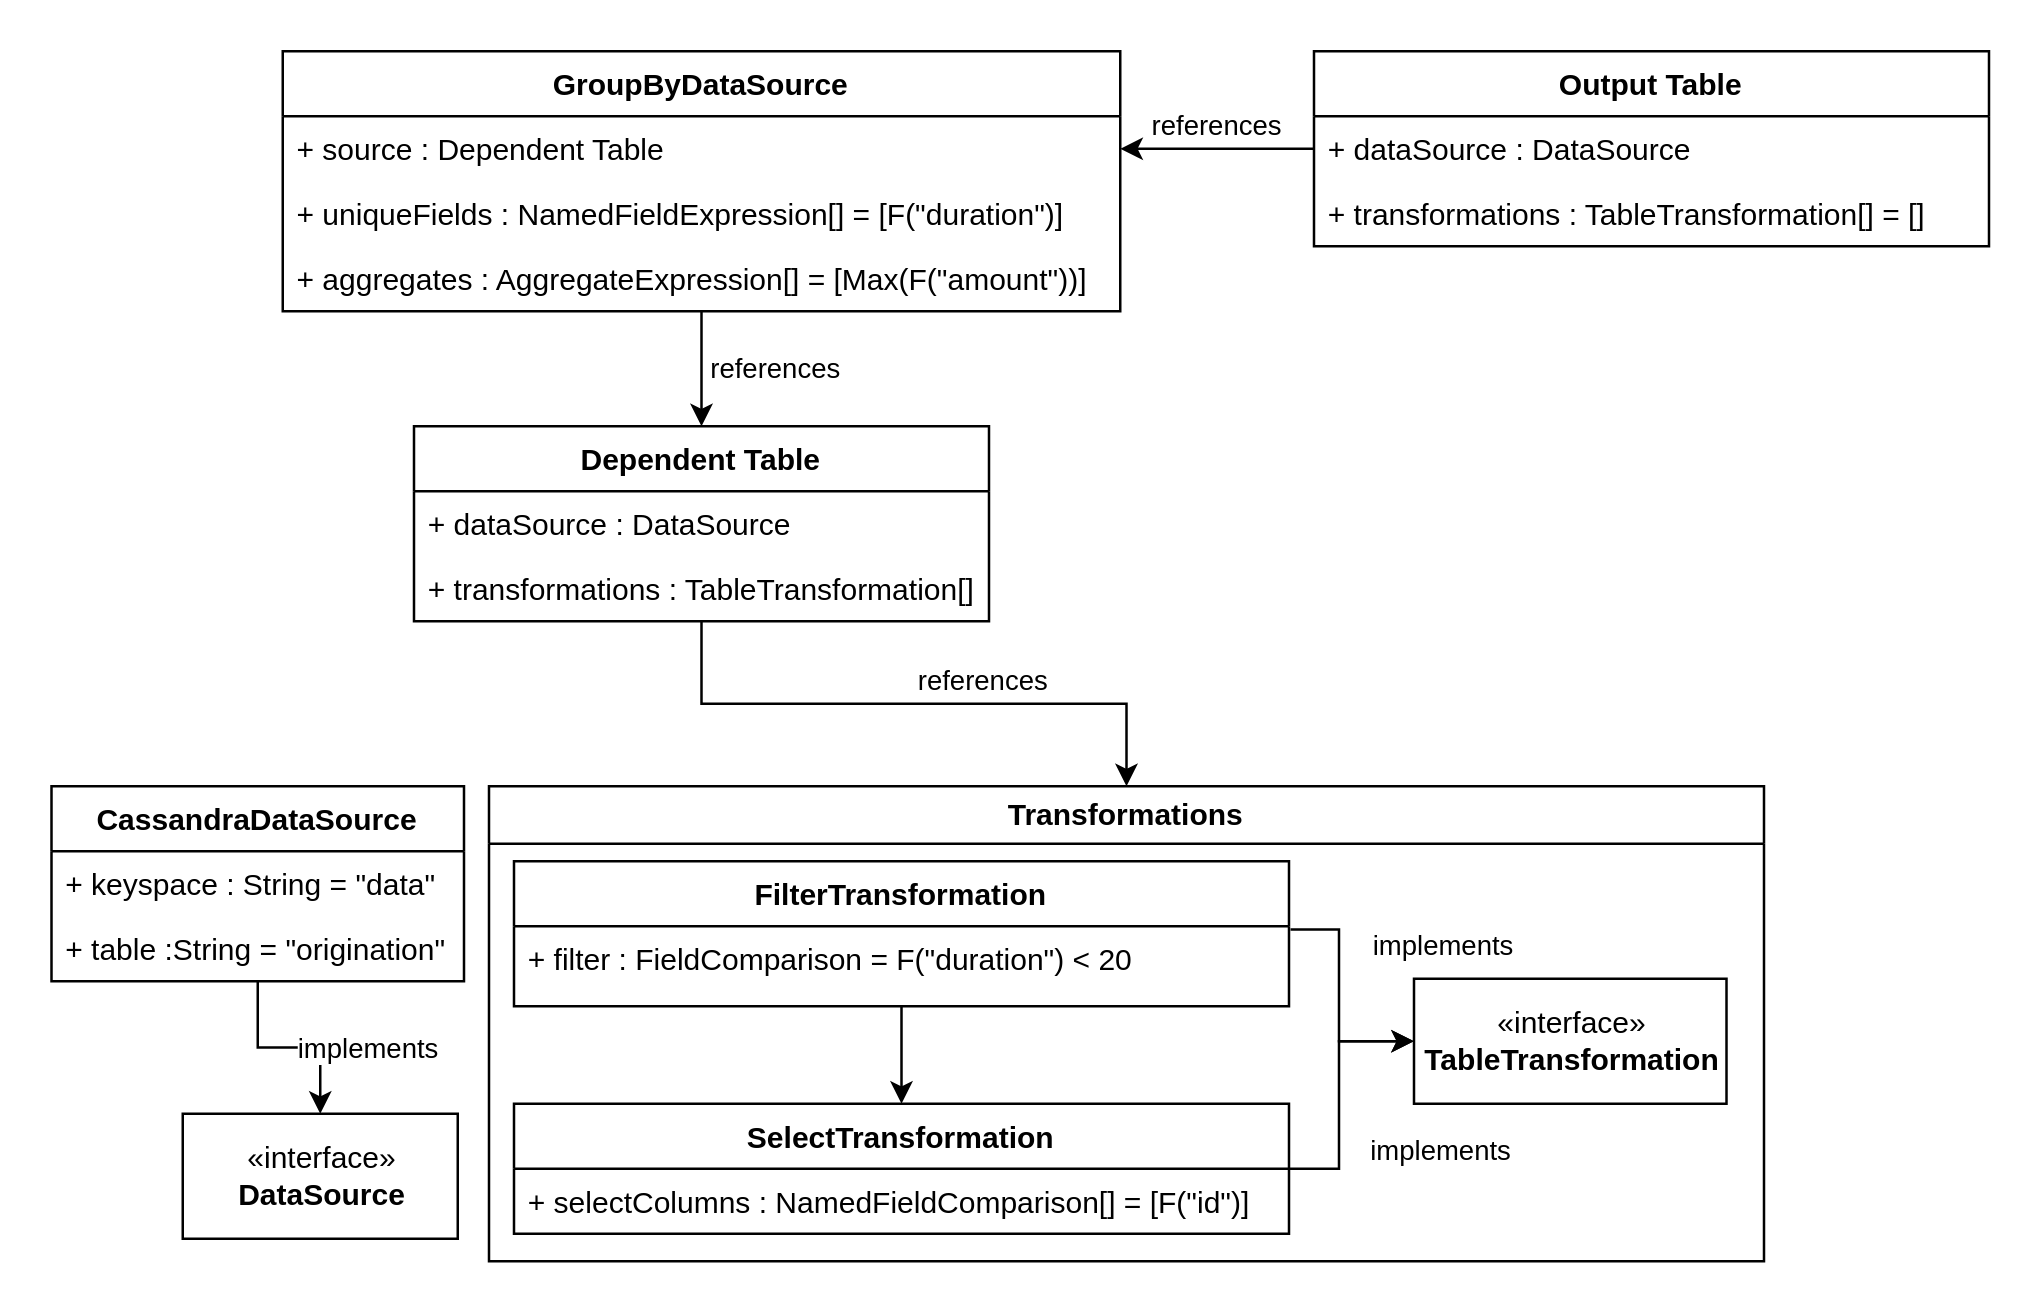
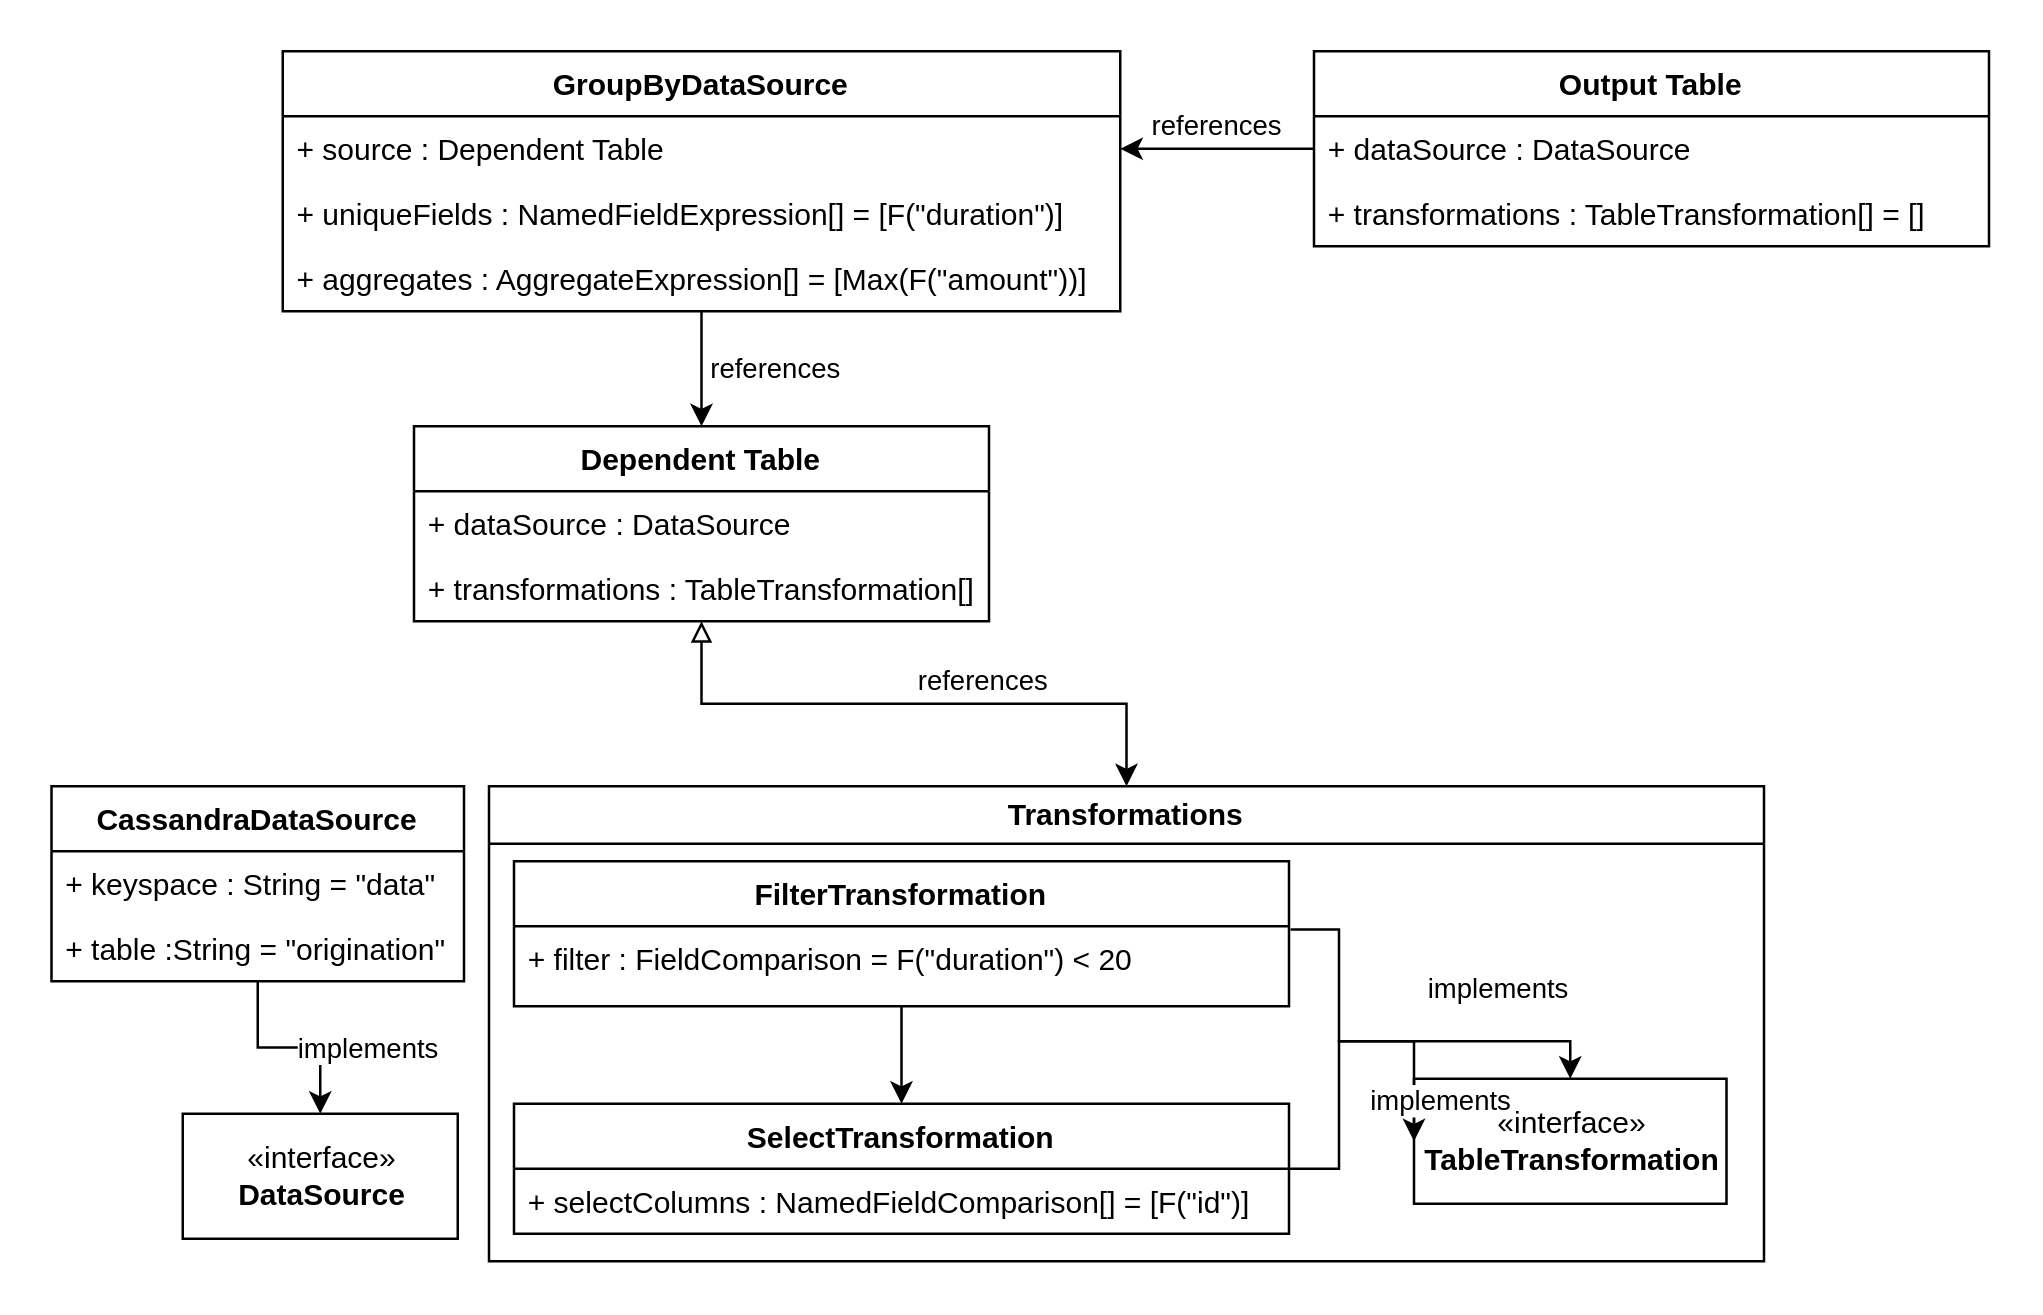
(701, 634) -> (701, 643)
(1570, 1041) -> (1570, 1141)
